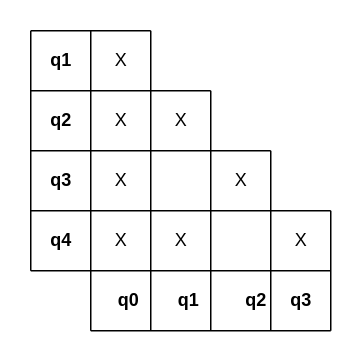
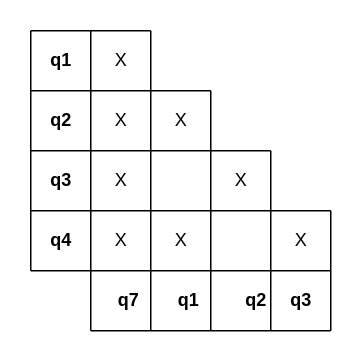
(129, 301) -> (129, 301)
